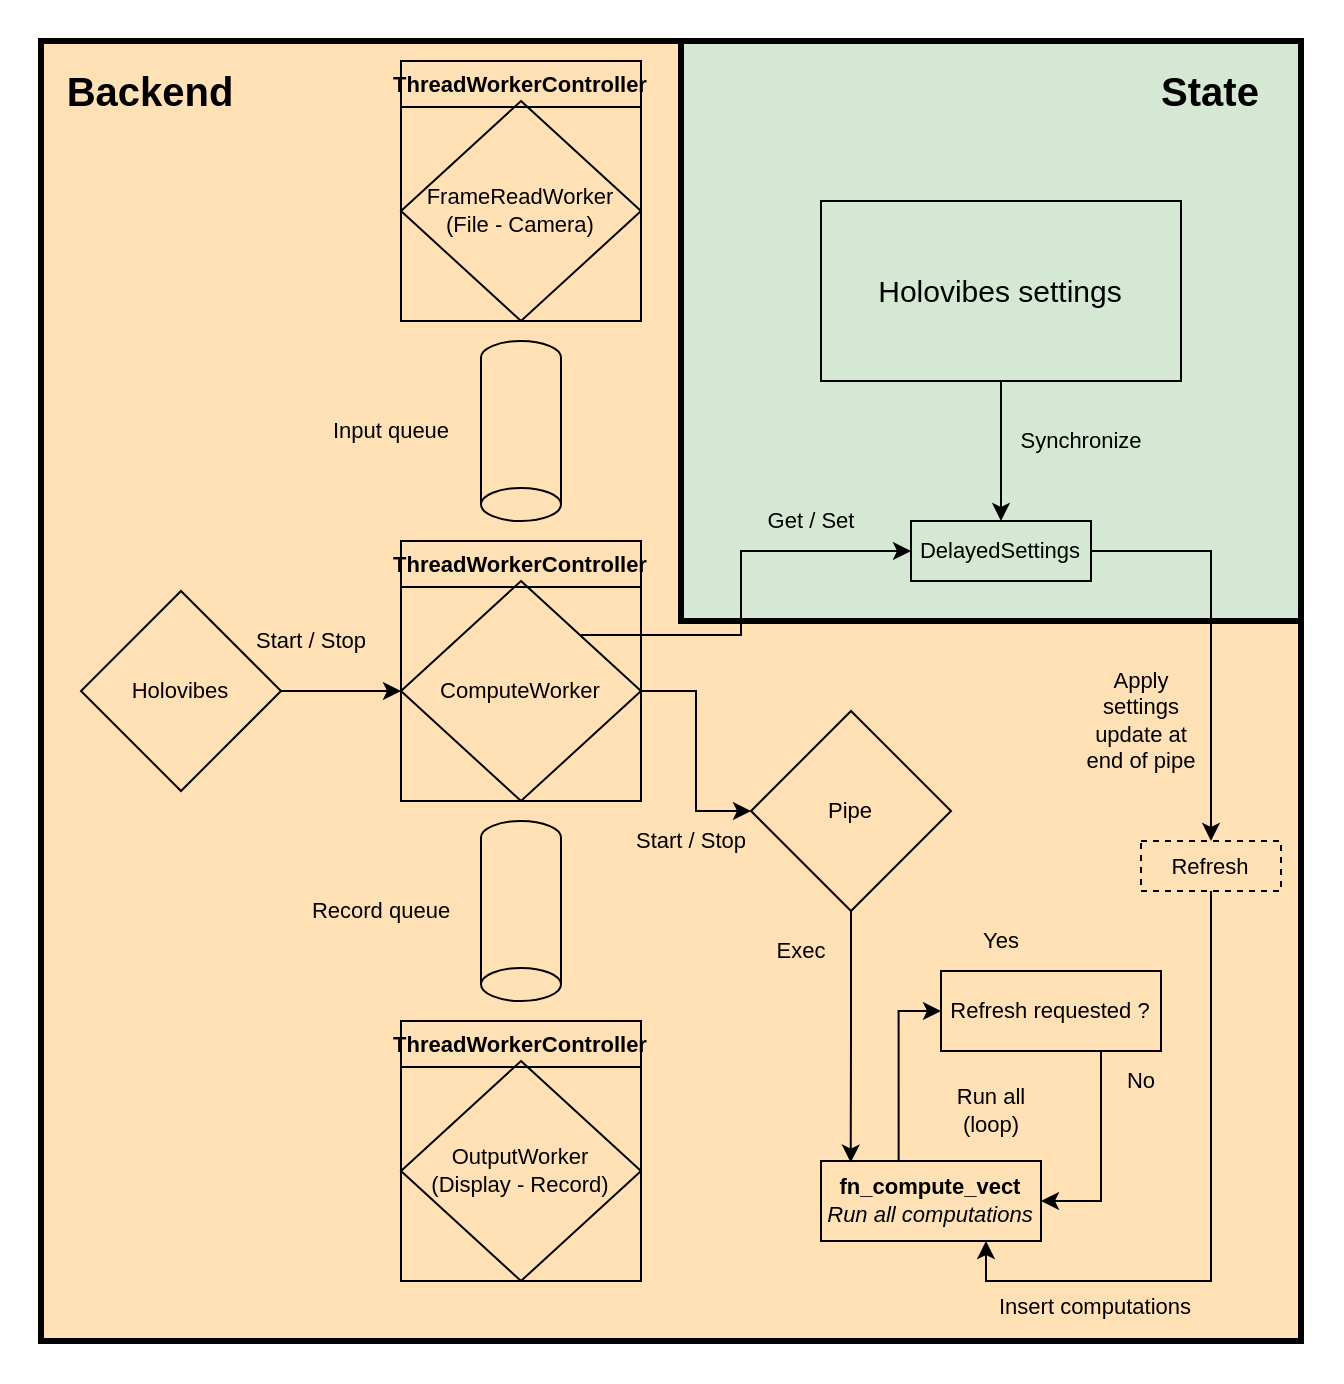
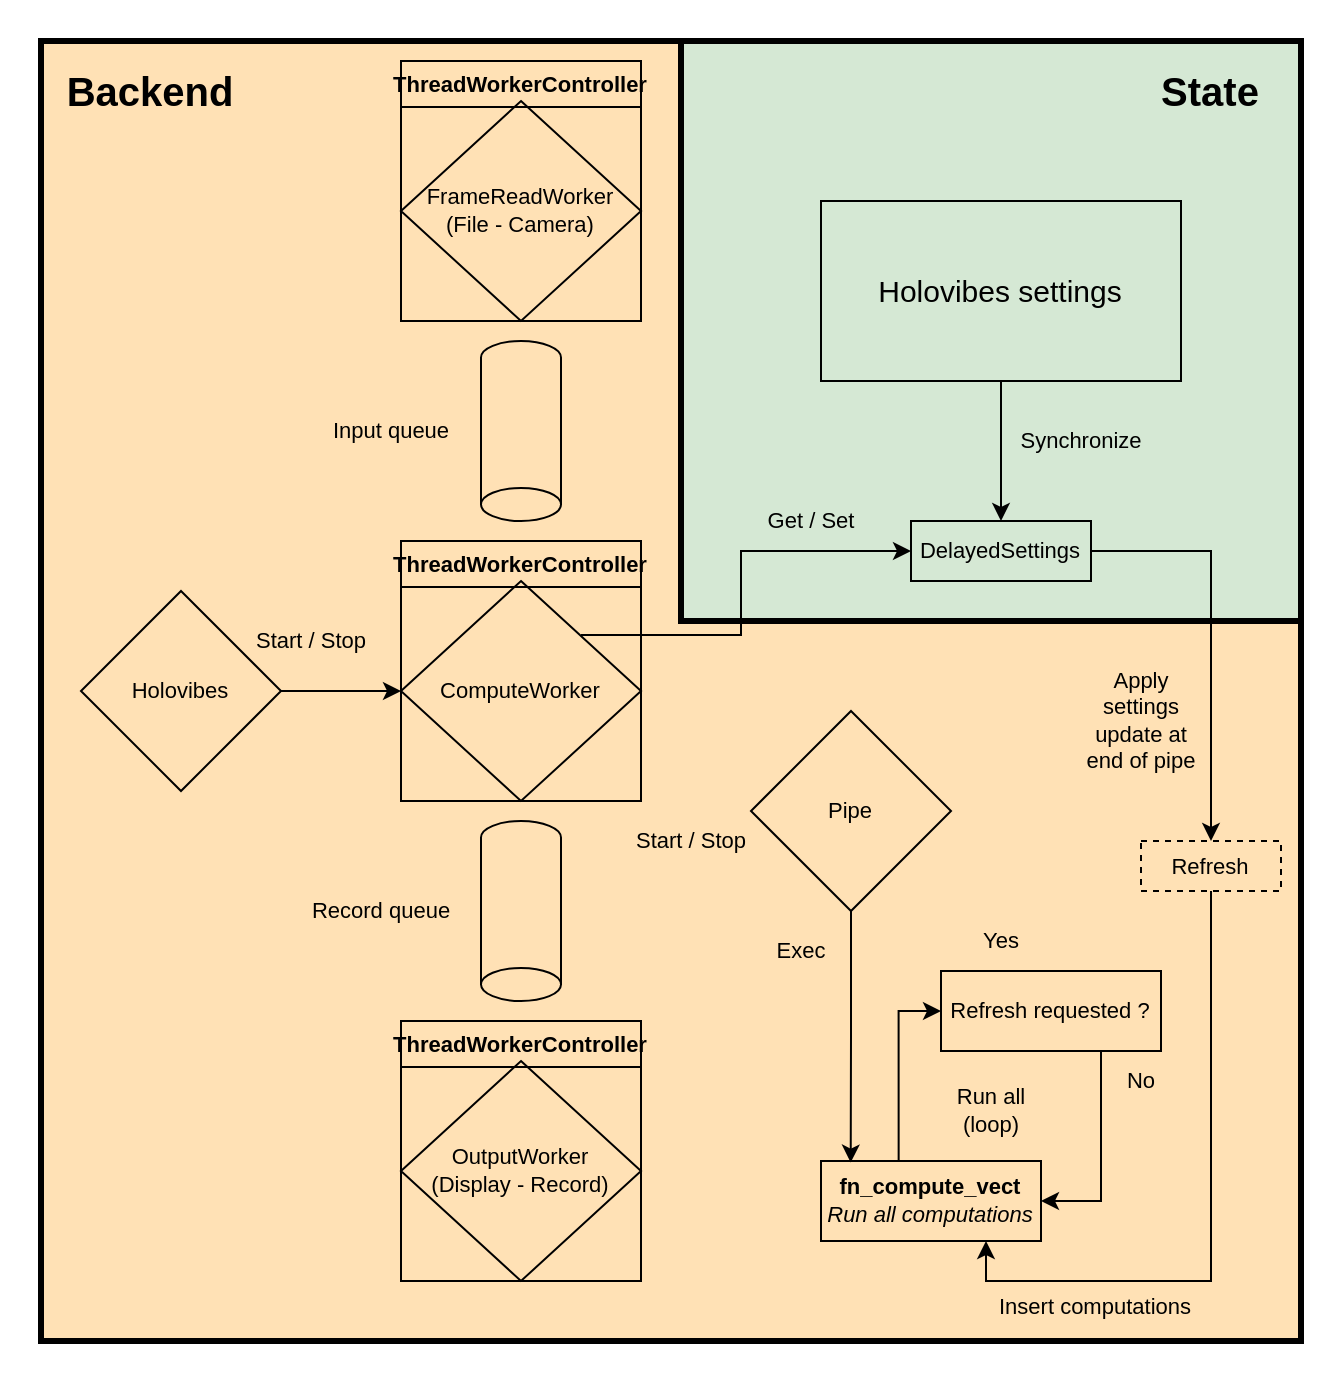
(696, 745) -> none
